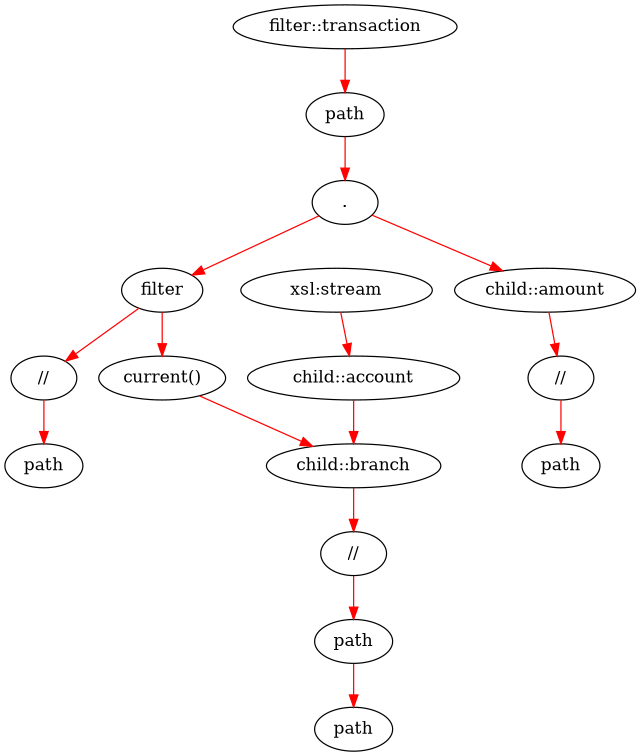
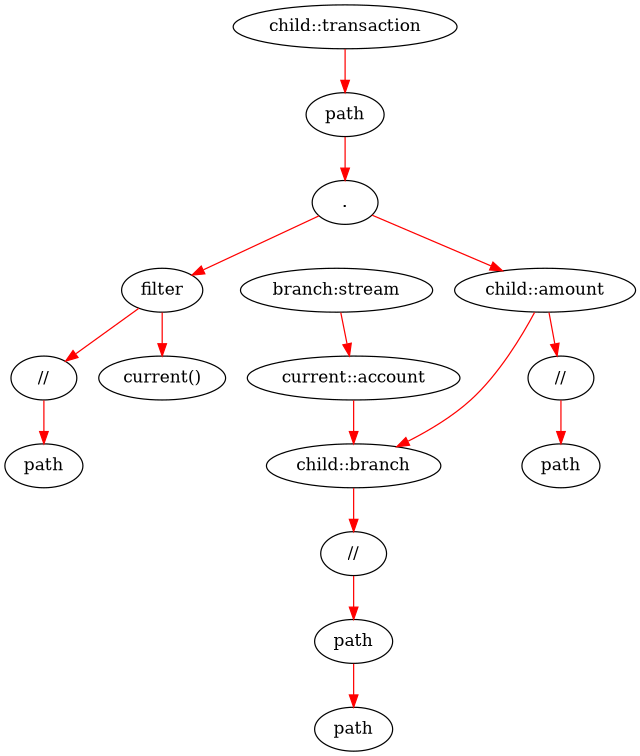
(345, 27) -> (345, 27)
(337, 290) -> (337, 290)
(354, 378) -> (354, 378)
(250, 419) -> (483, 388)
